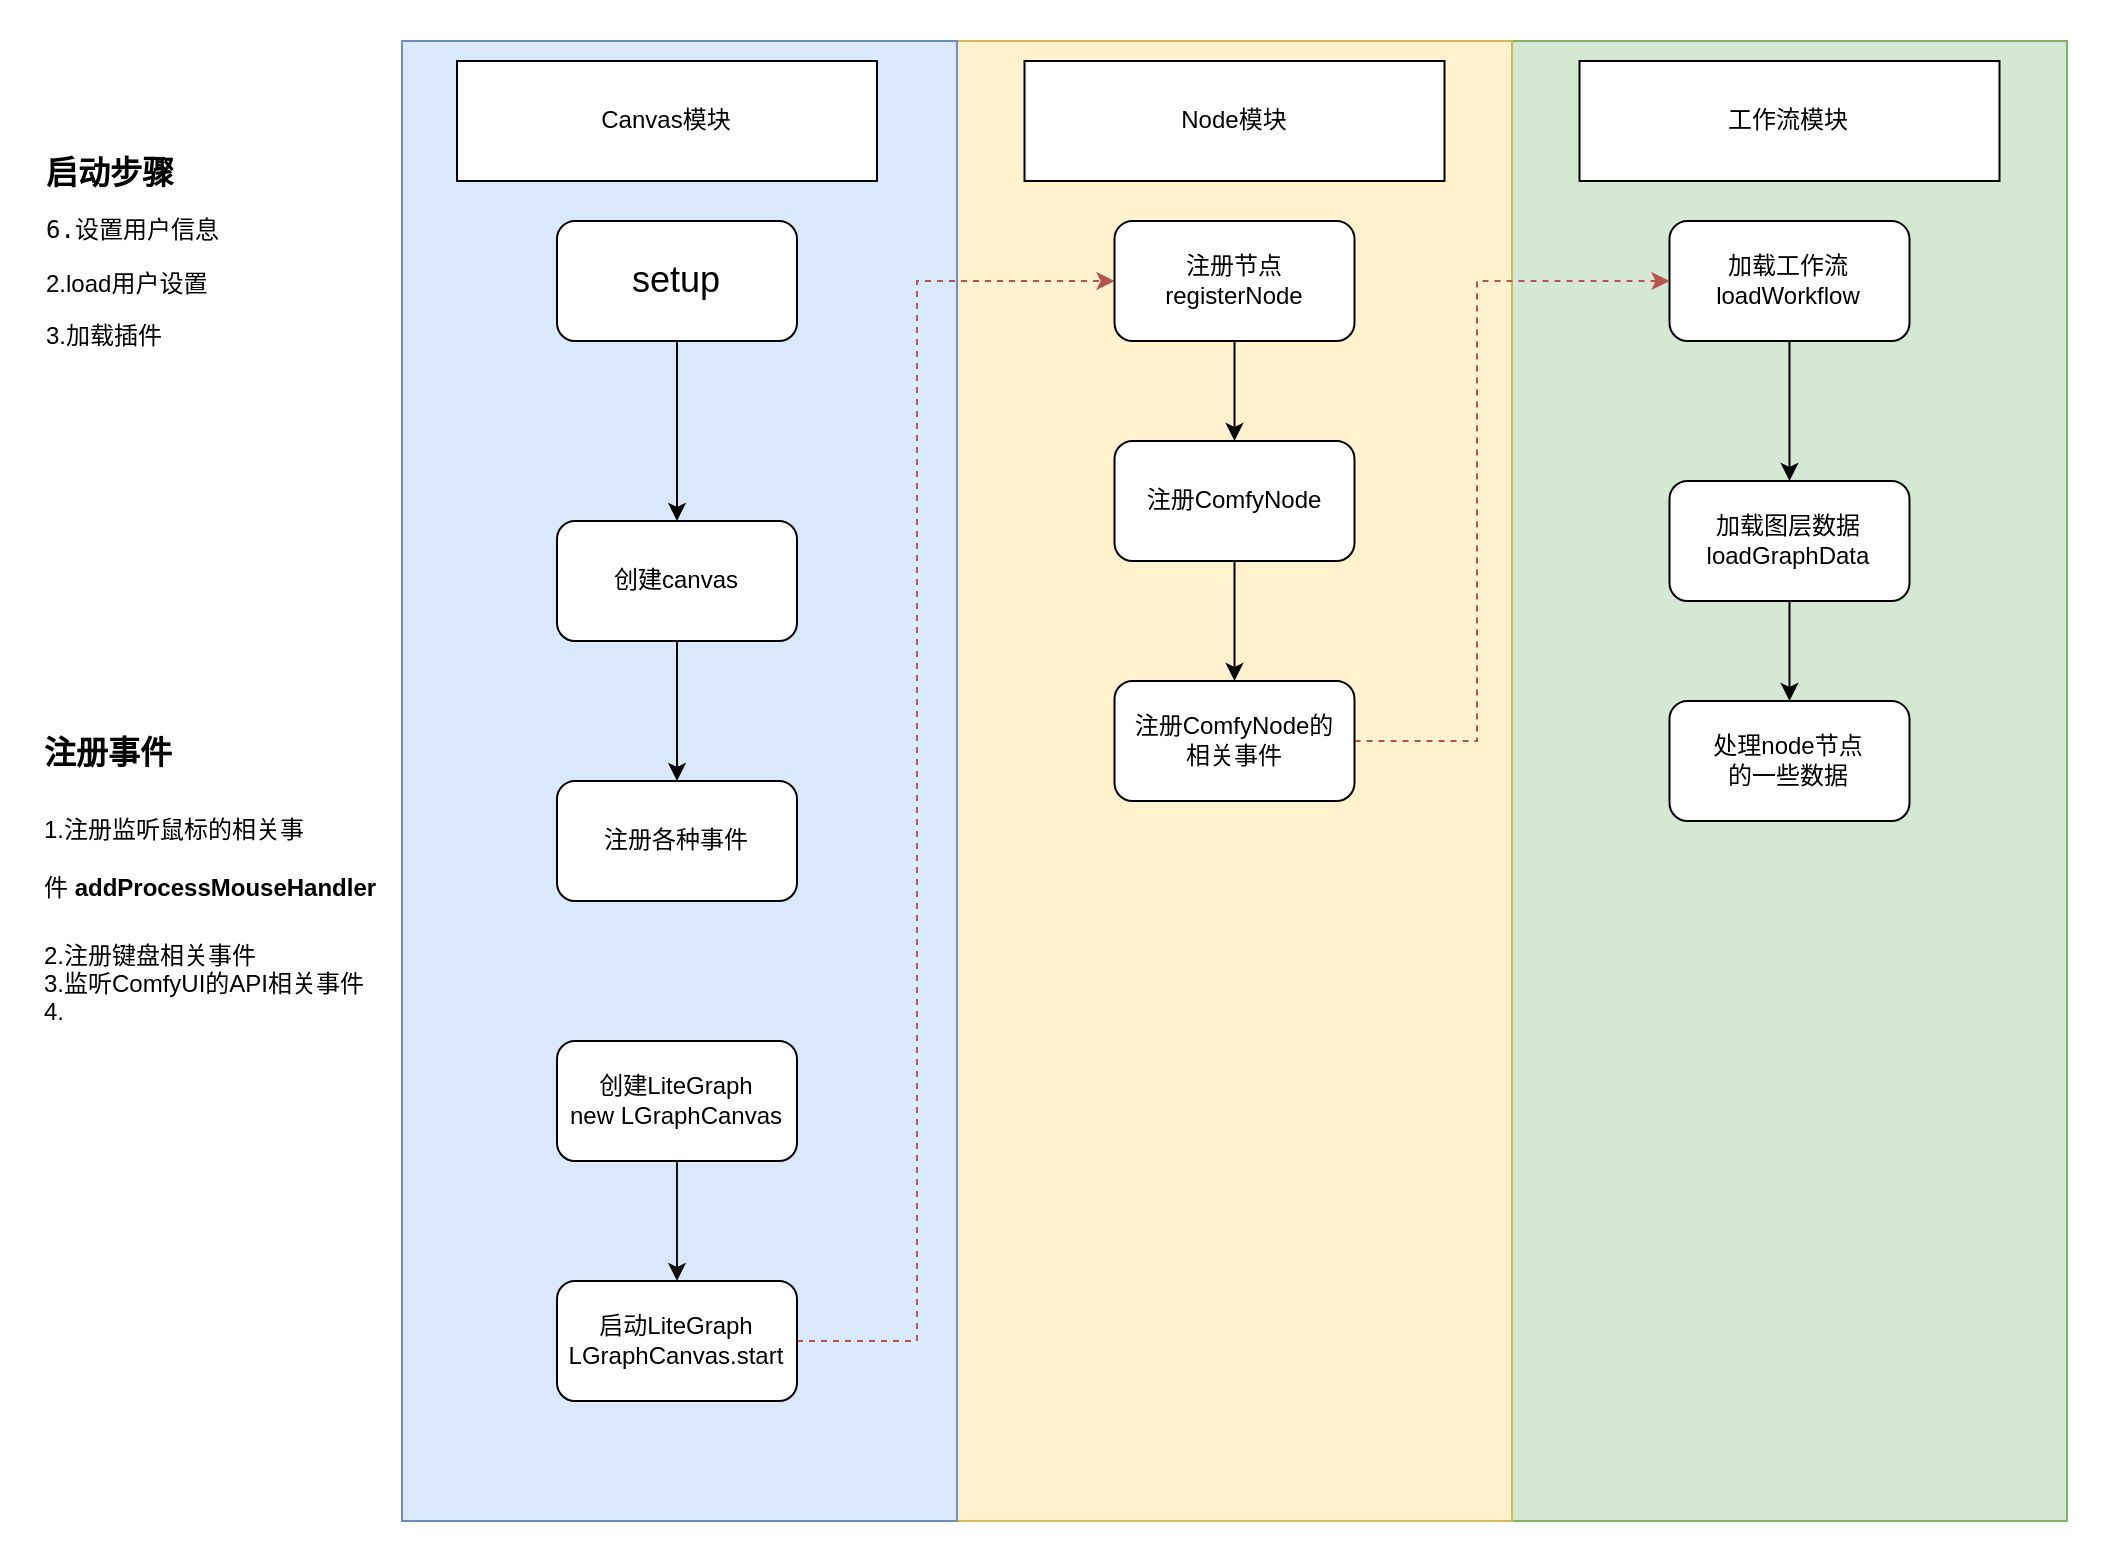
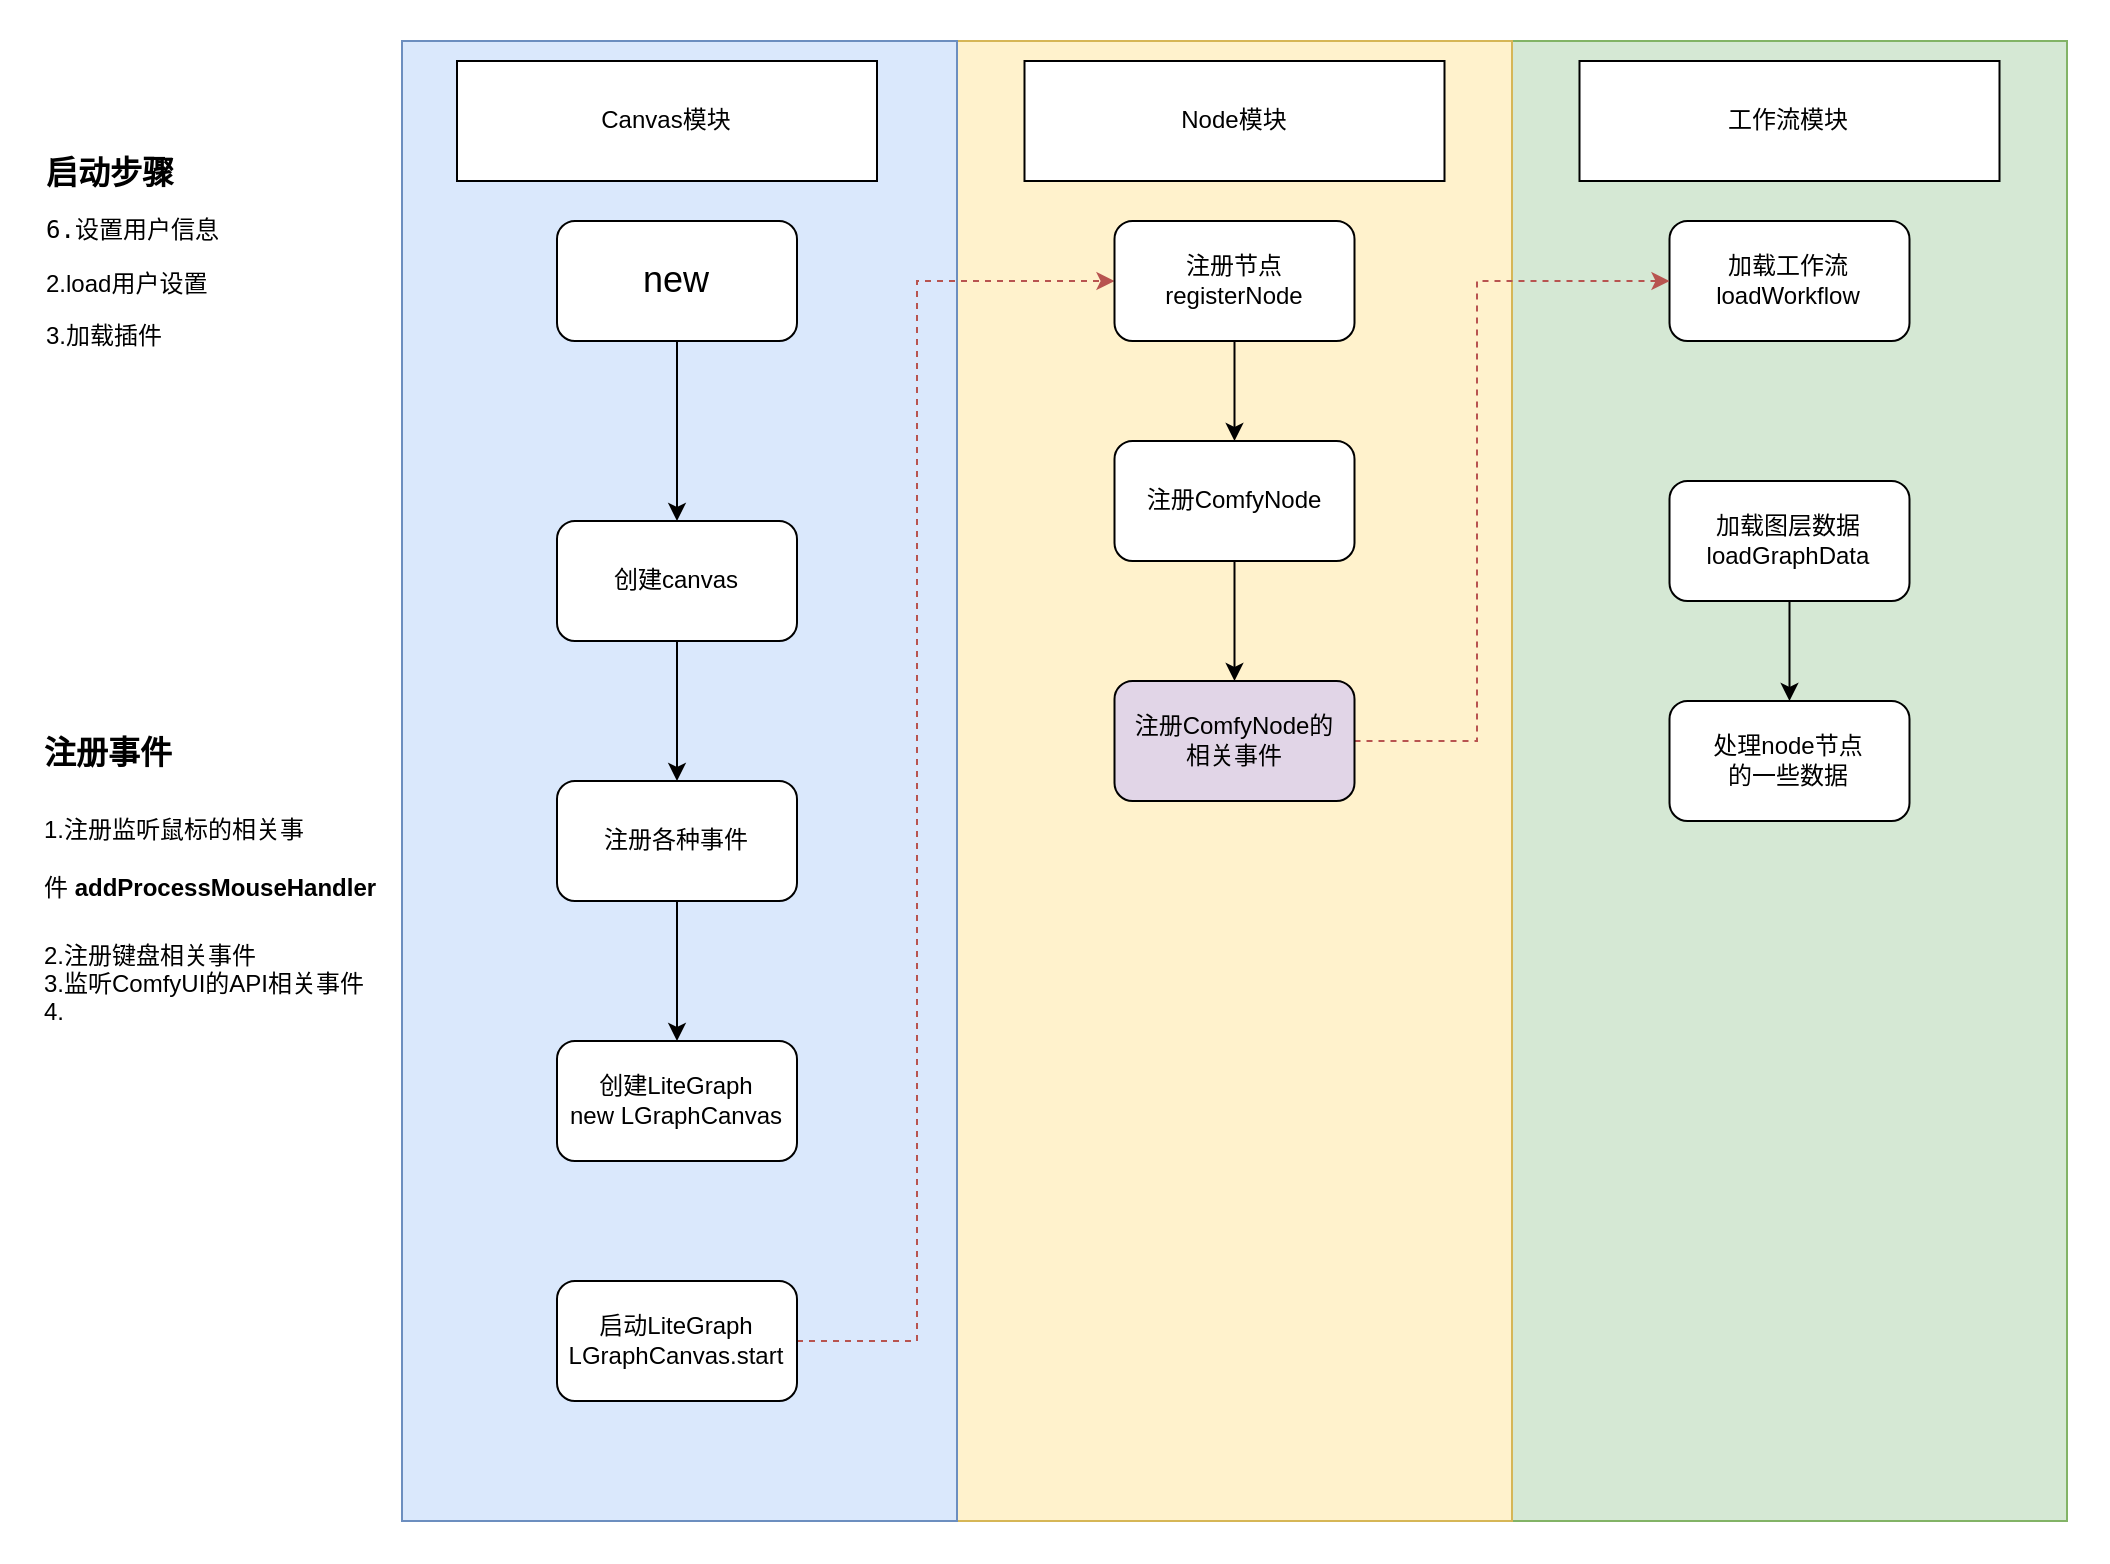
(677, 281) -> (677, 281)
(1790, 404) -> none
(1235, 741) -> (1235, 741)
none -> (677, 964)
(677, 1214) -> none
